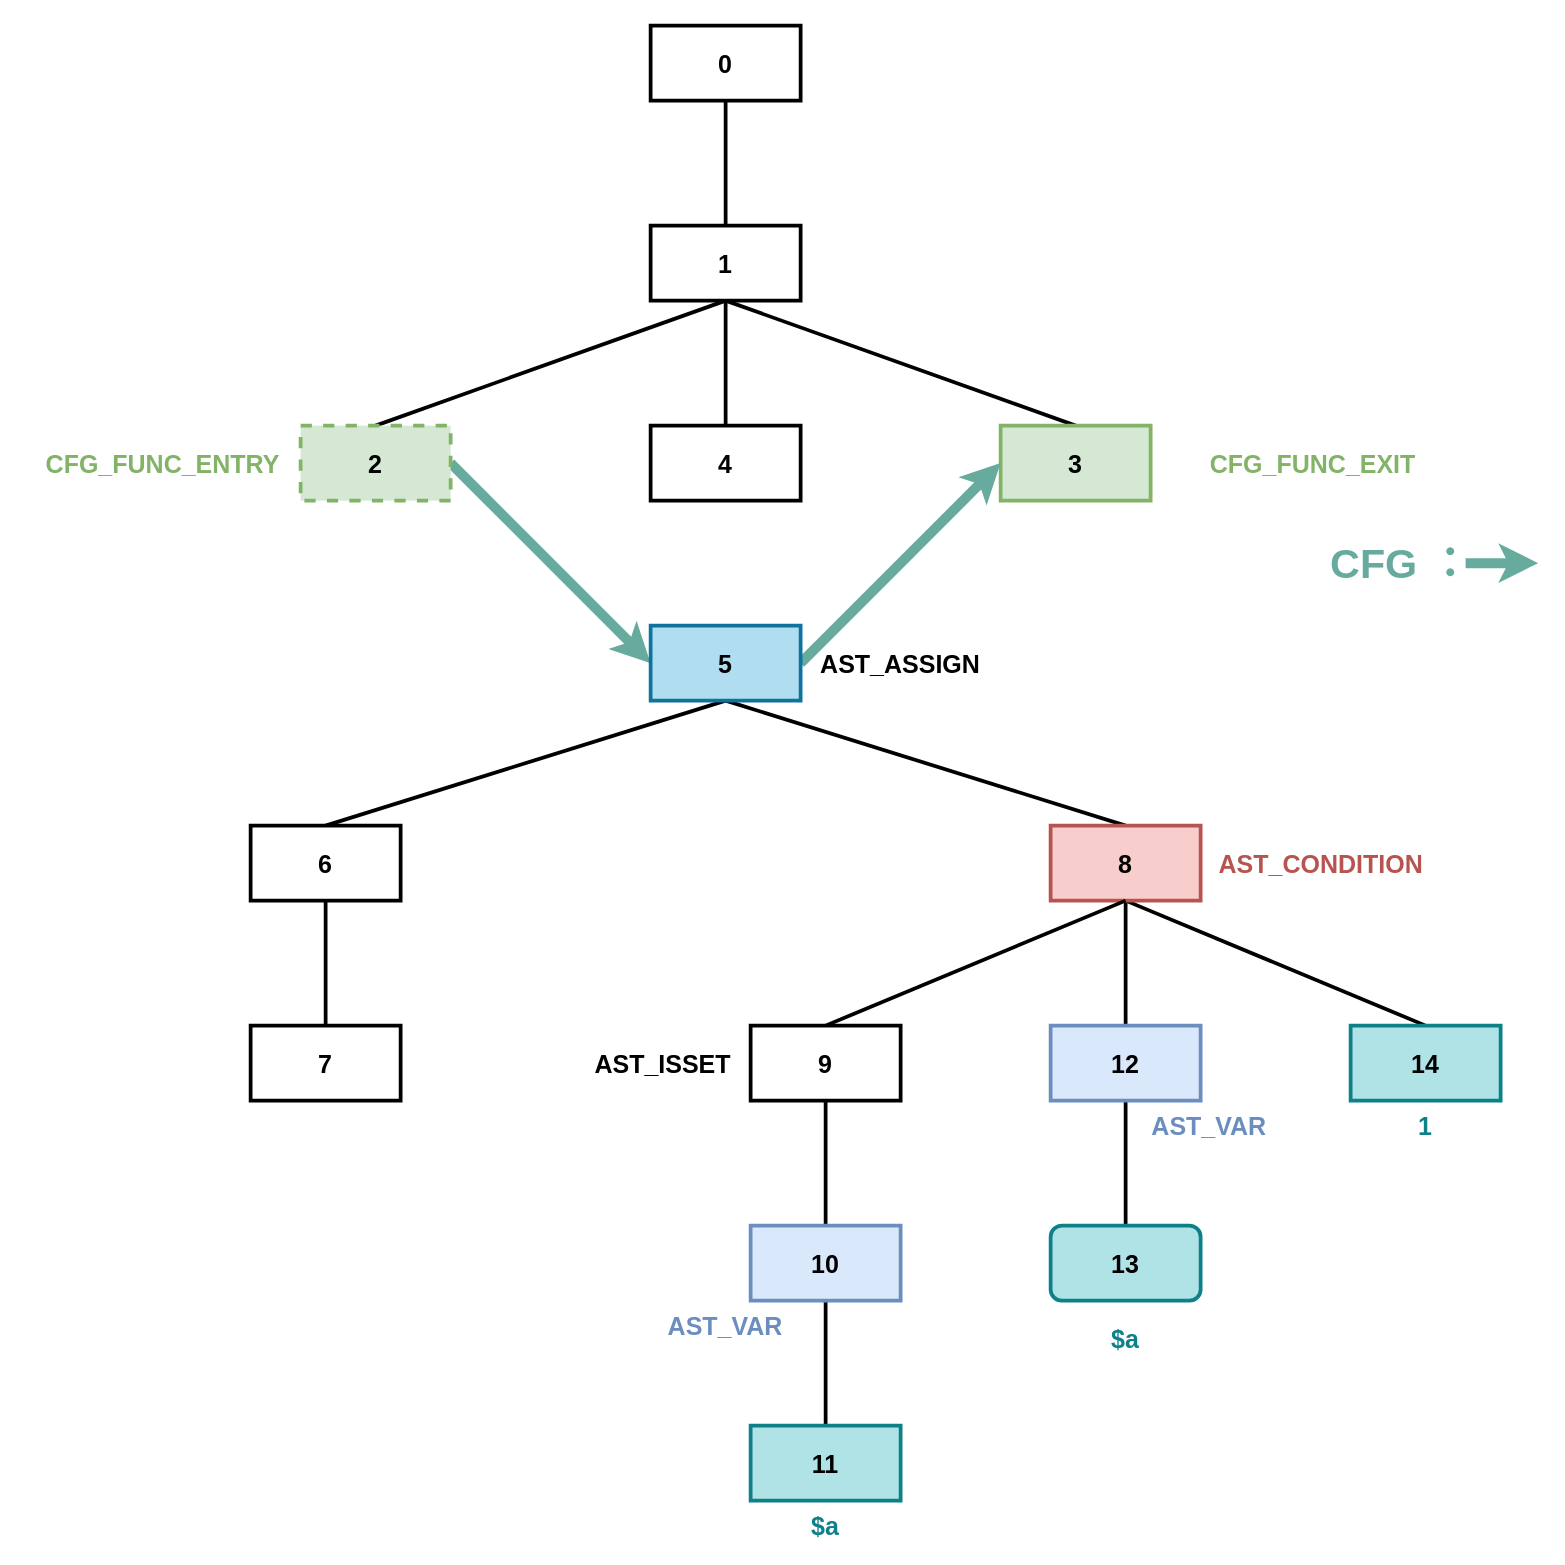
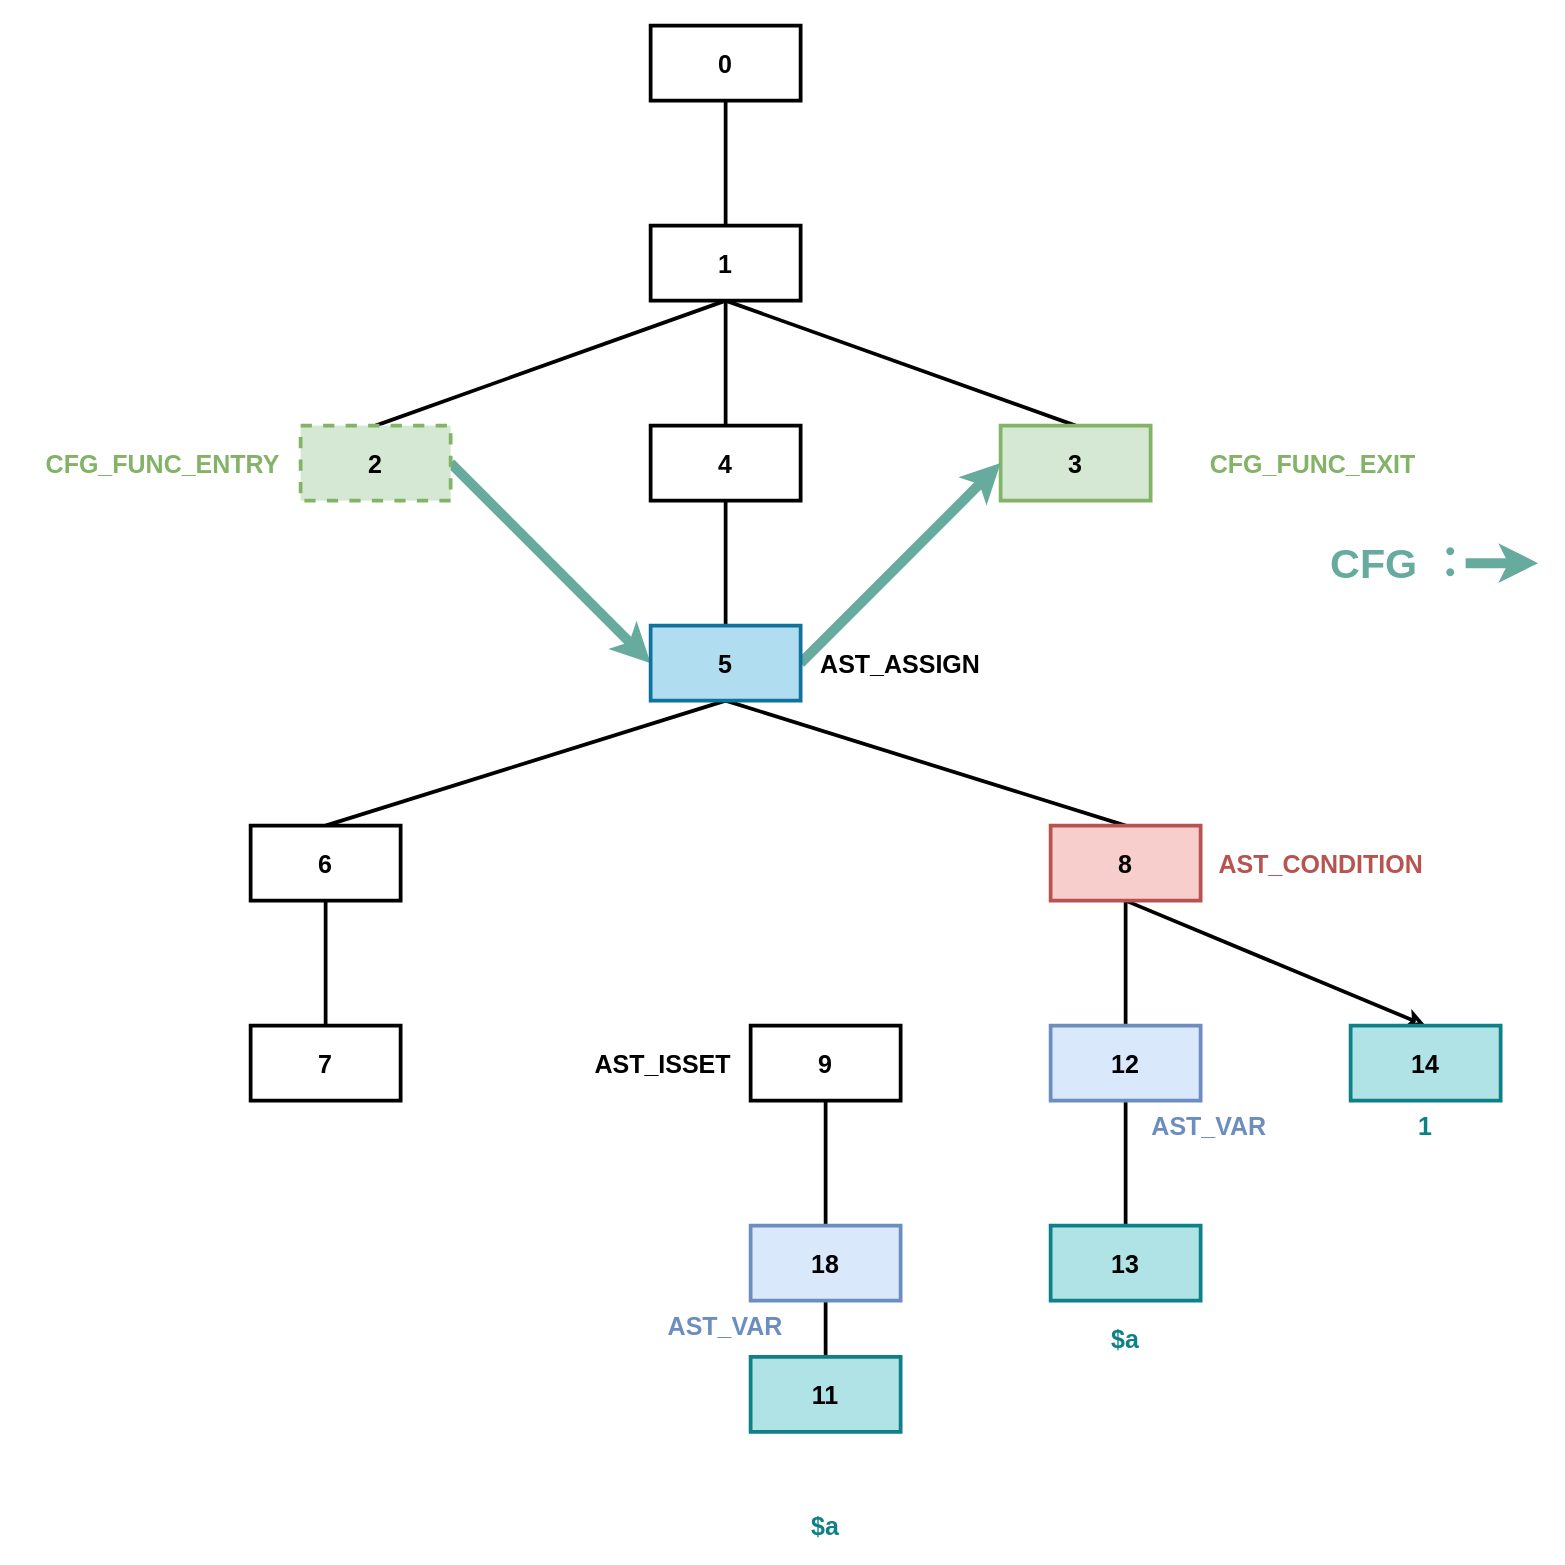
none -> (726, 563)
(974, 964) -> none
(1416, 1022) -> (1411, 1020)
(826, 1263) -> (826, 1263)
(1126, 1263) -> (1126, 1263)
(826, 1463) -> (826, 1394)
